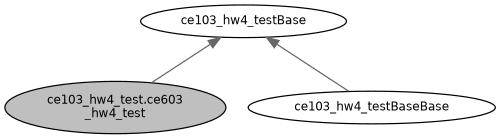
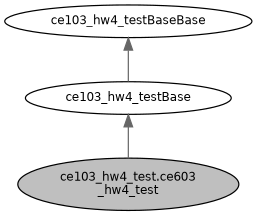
(313, 68) -> (128, 66)
